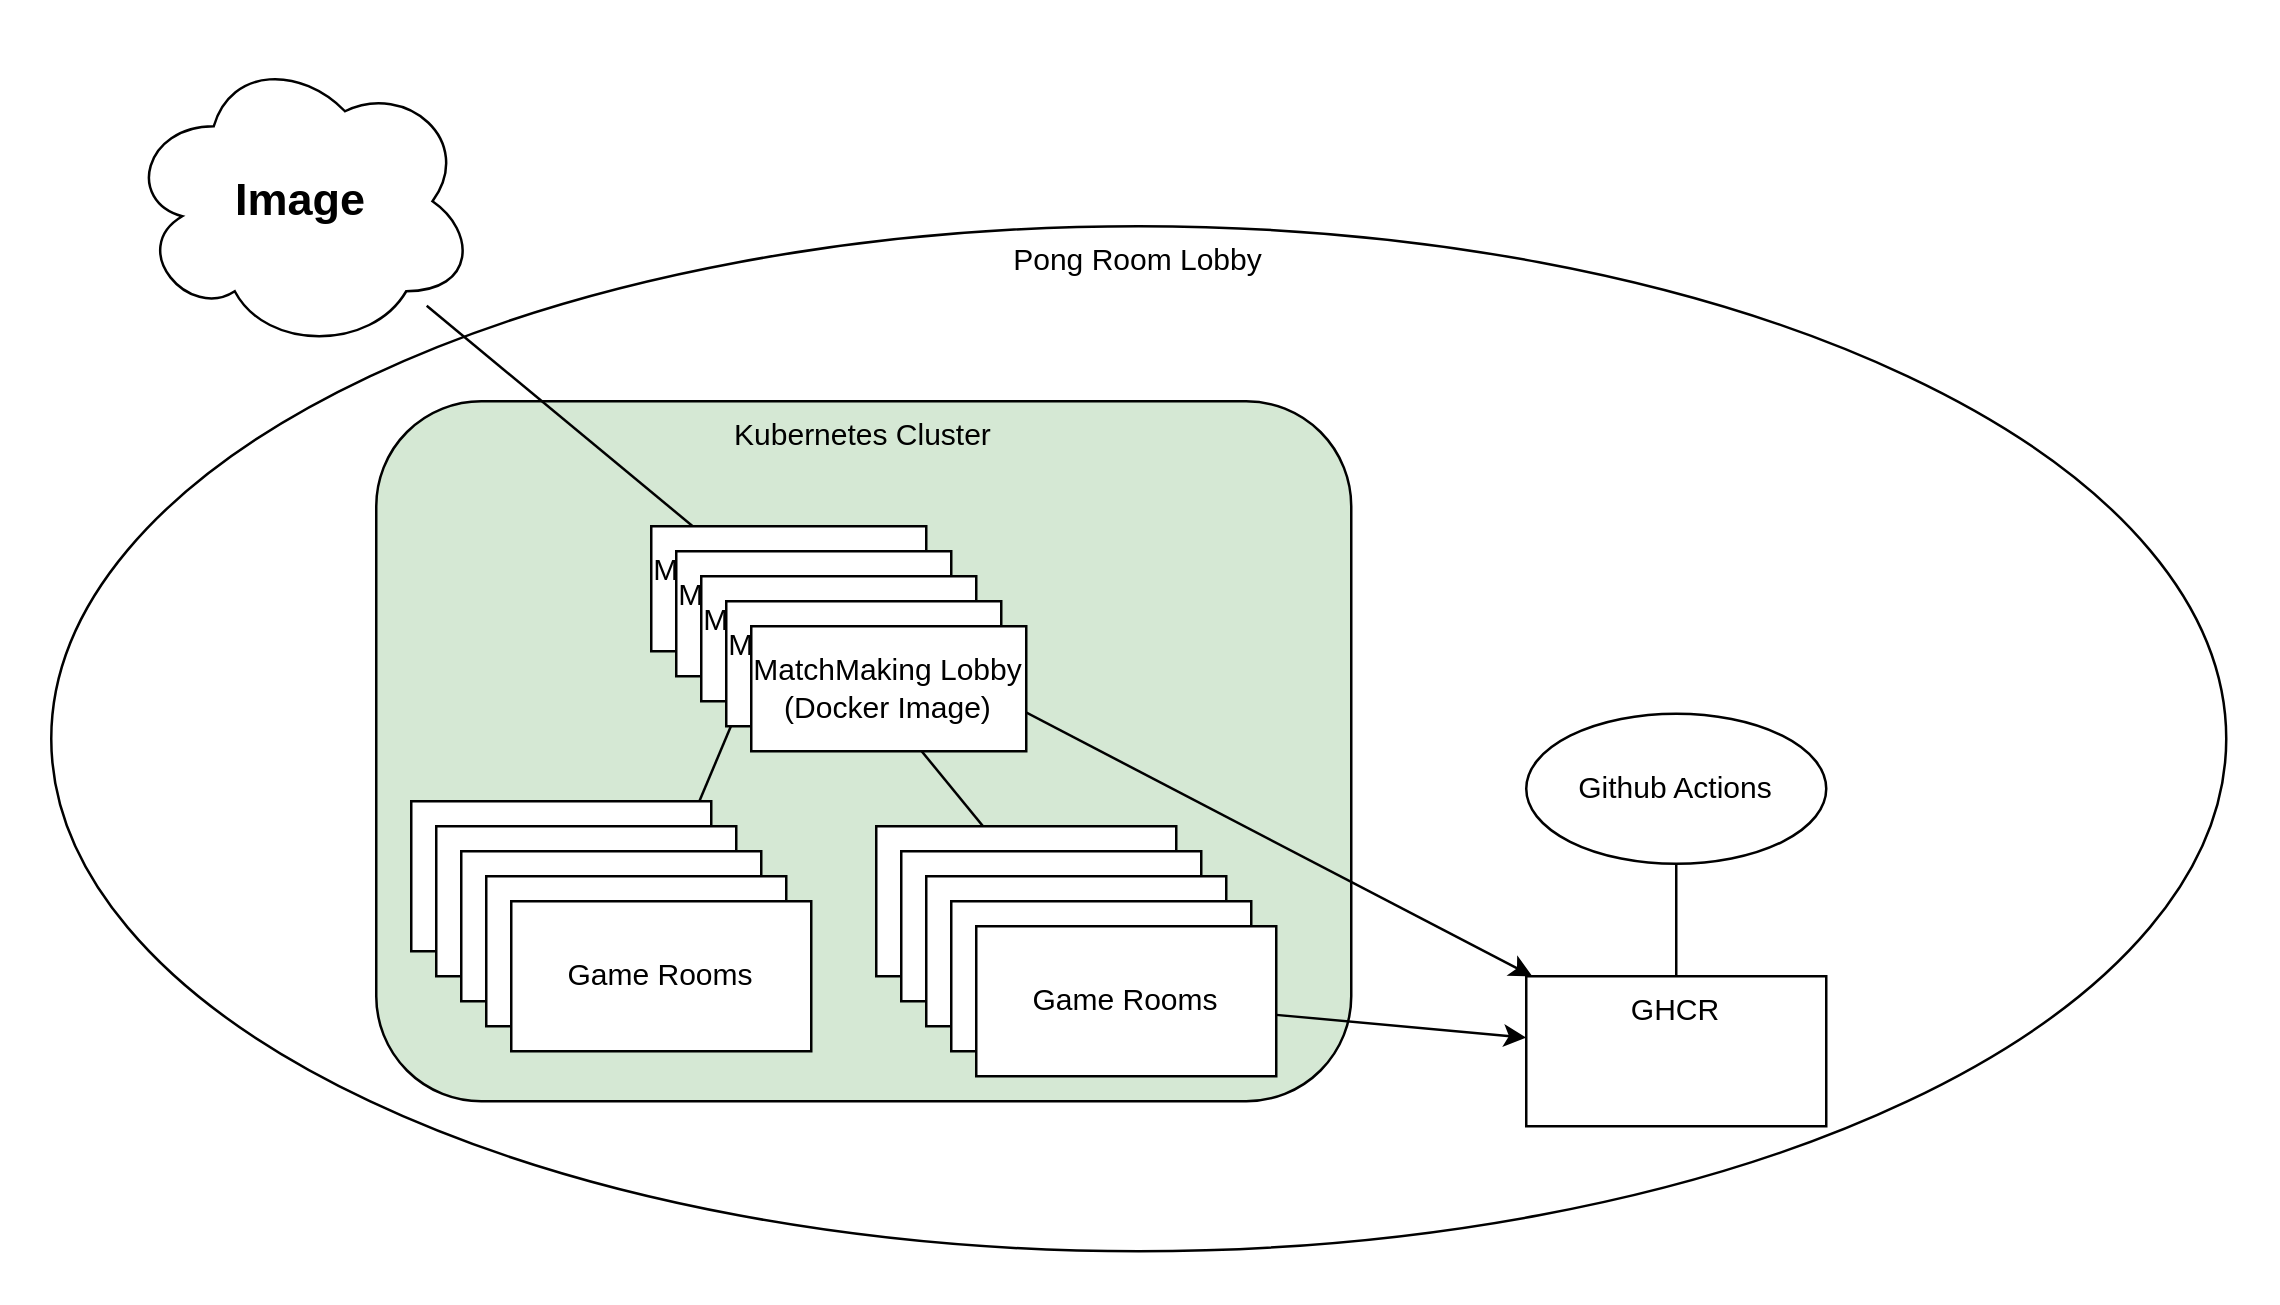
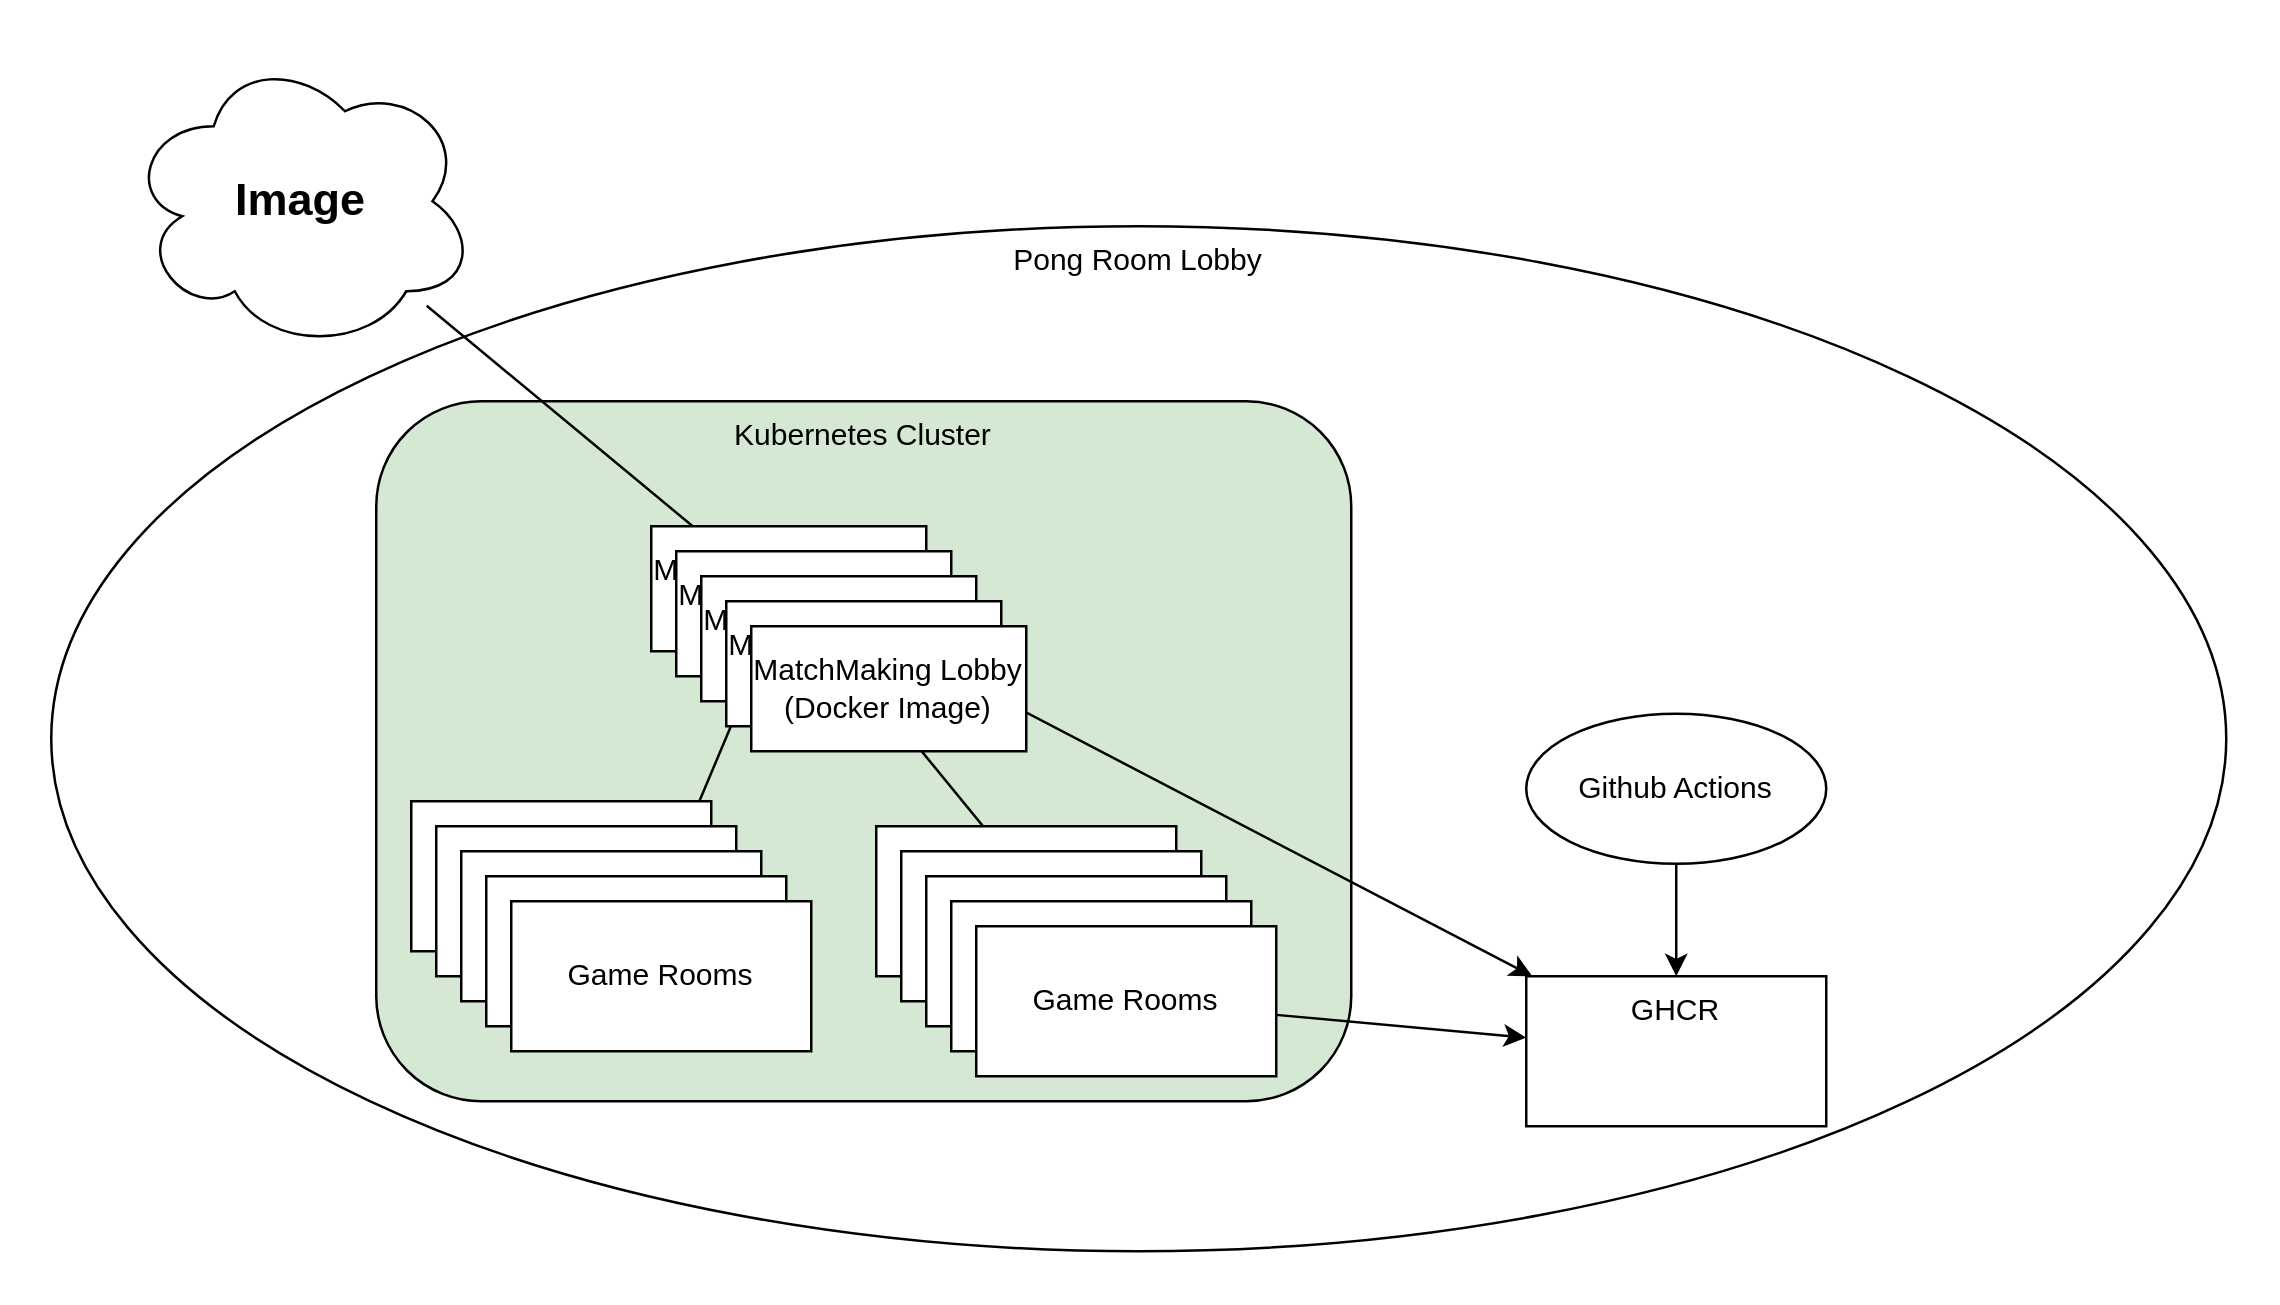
(1676, 965) -> (1676, 958)
